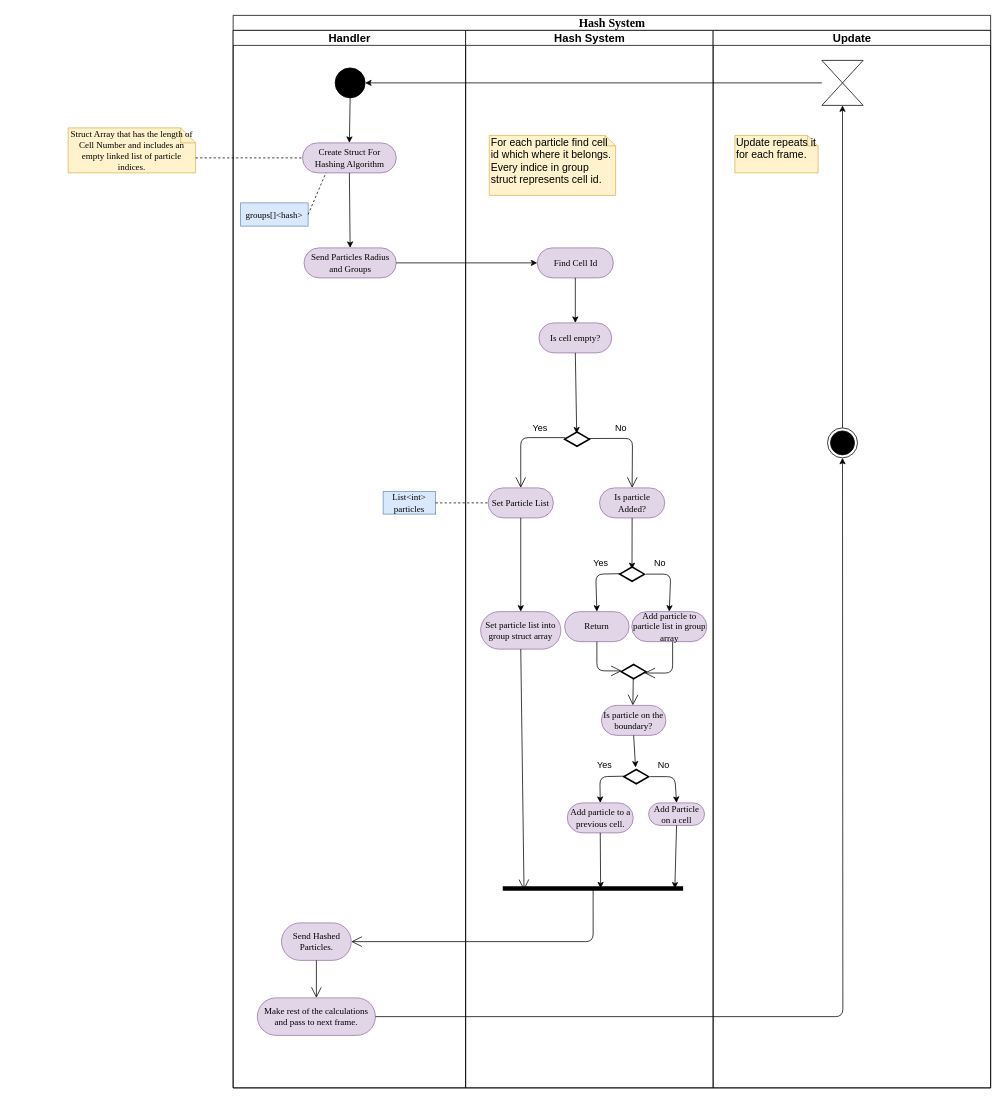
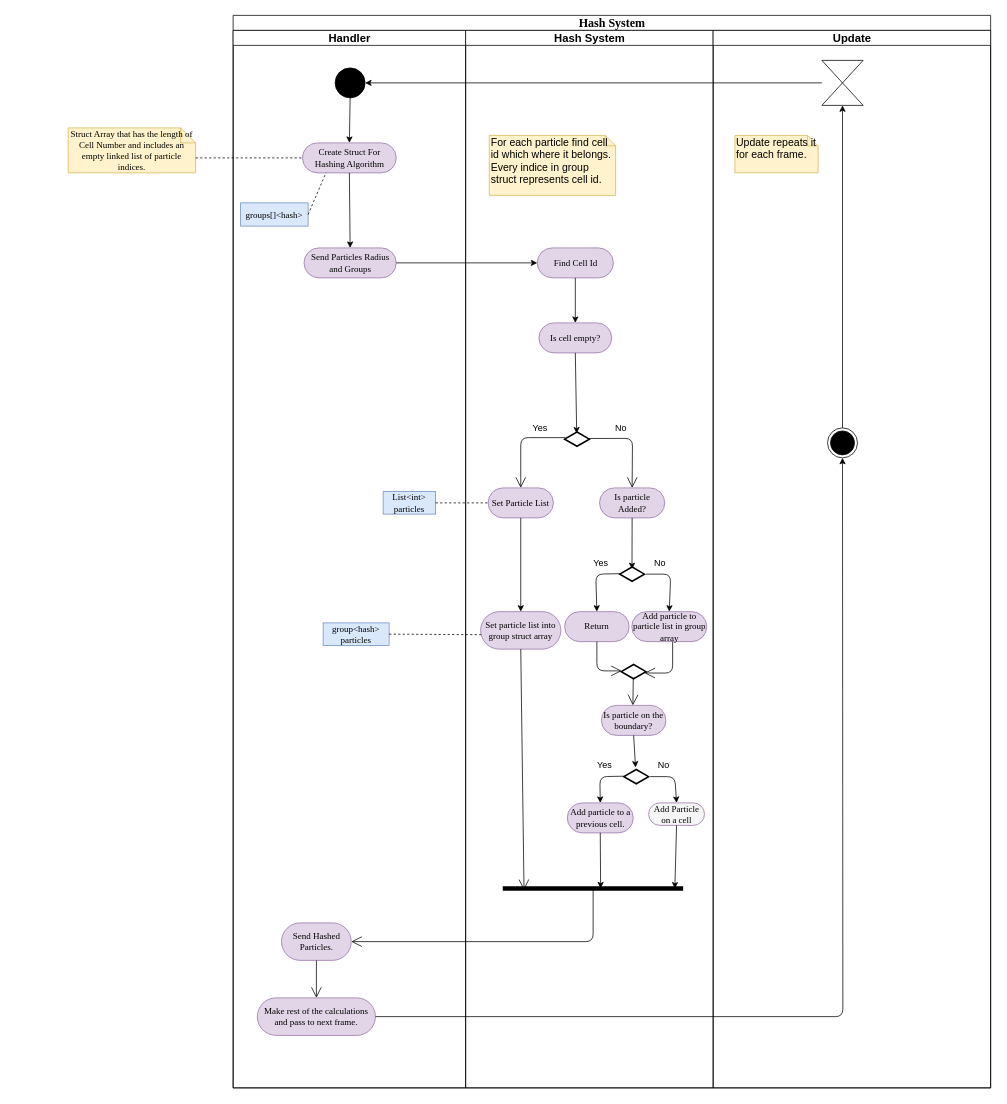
none -> (356, 634)
none -> (435, 634)
(676, 814) -> (676, 814)
